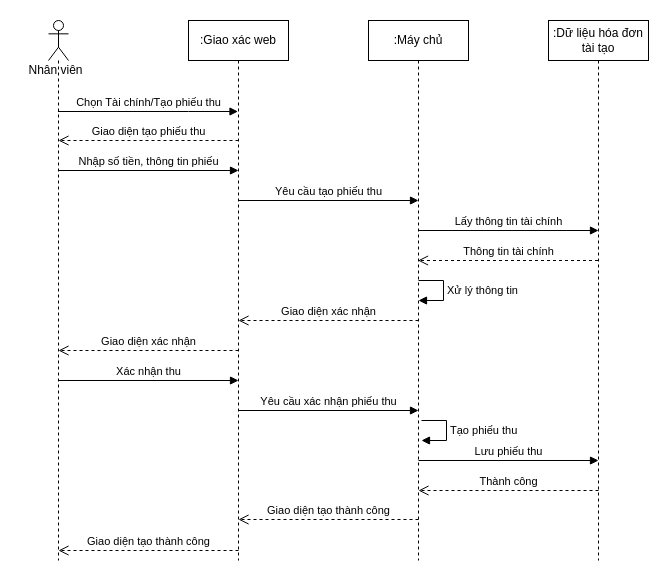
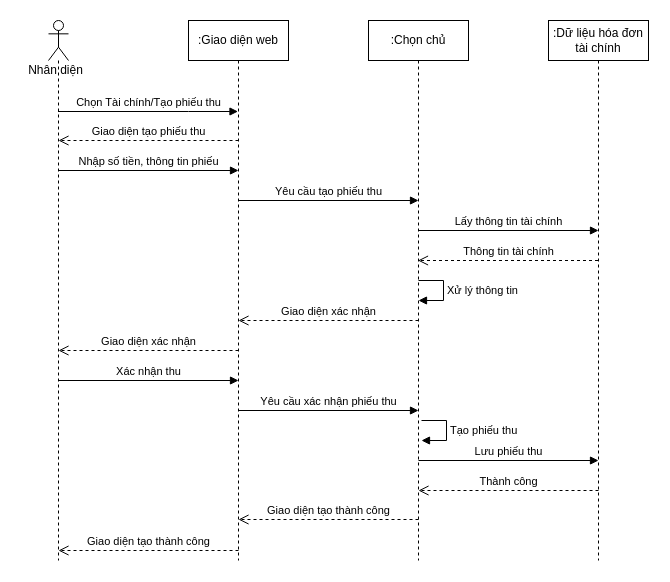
(239, 41) -> (239, 41)
(419, 41) -> (419, 41)
(599, 41) -> (599, 41)
(56, 71) -> (56, 71)
